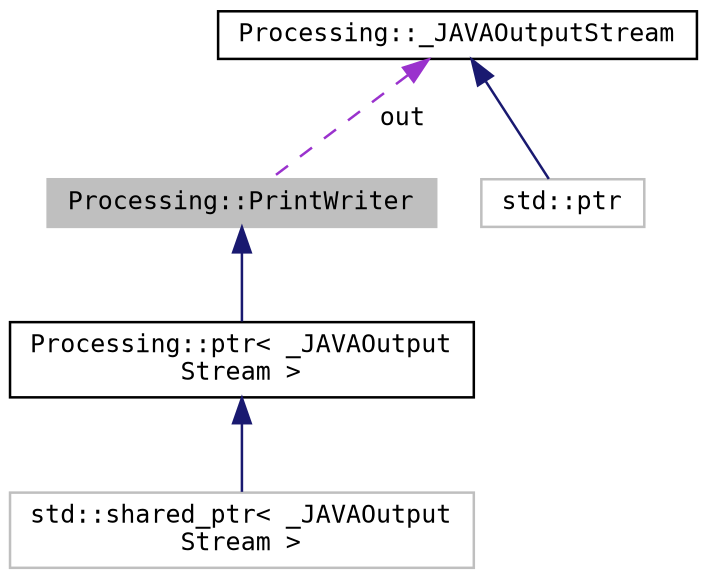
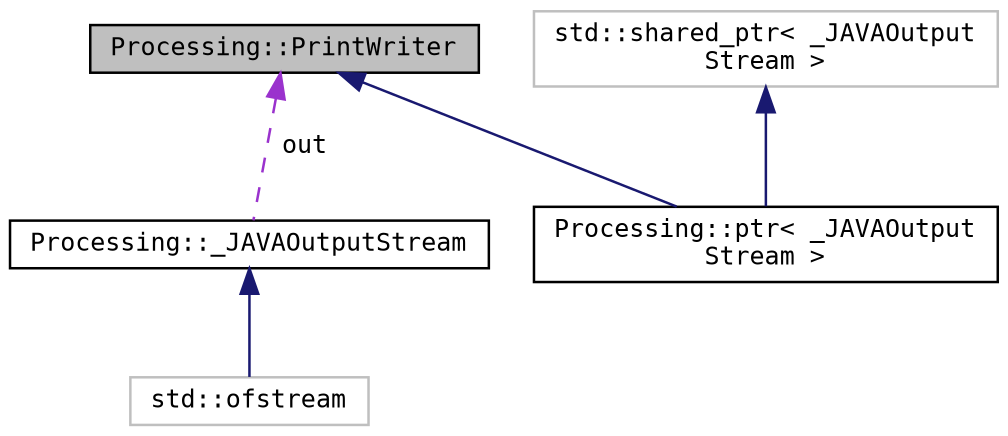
(339, 127) -> (265, 159)
(242, 203) -> (285, 49)
(563, 203) -> (249, 401)
(242, 458) -> (766, 159)
